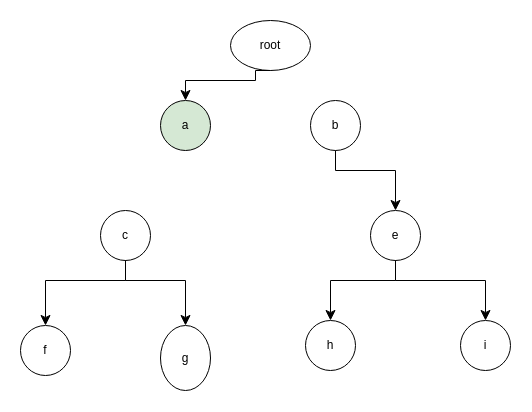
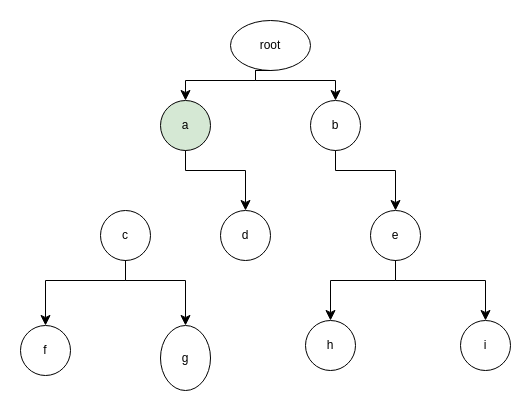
none -> (303, 81)
none -> (222, 171)
none -> (246, 236)
